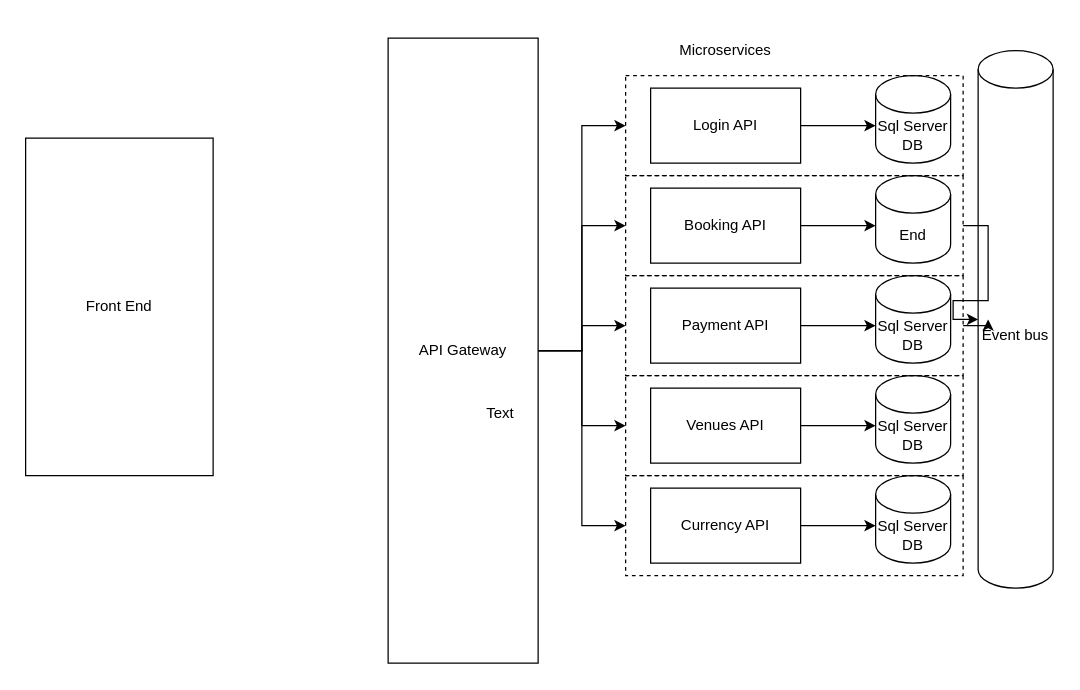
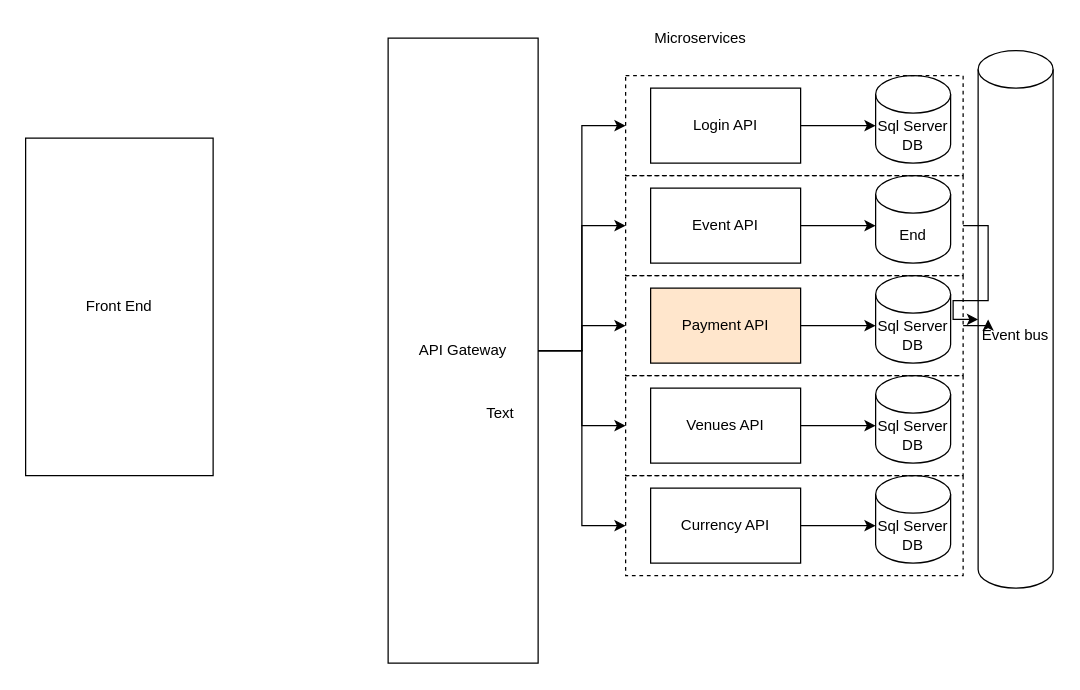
(726, 51) -> (701, 38)
(726, 226) -> (726, 226)
(726, 326) -> (726, 326)
